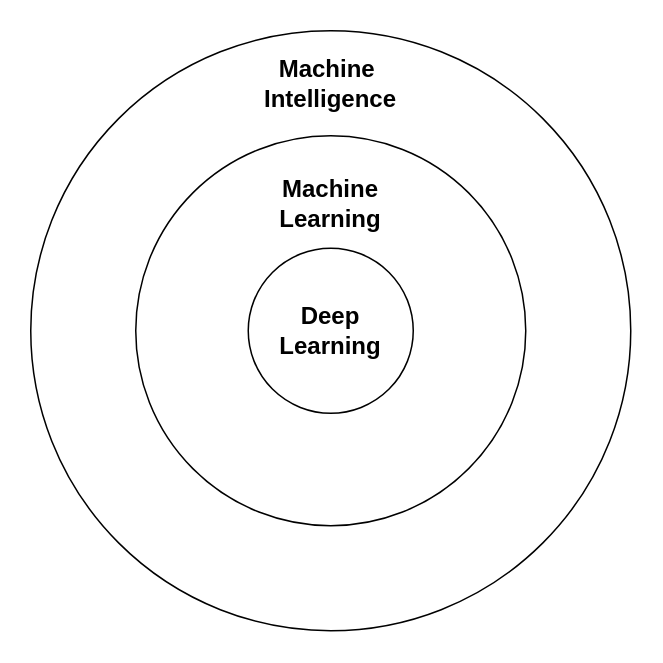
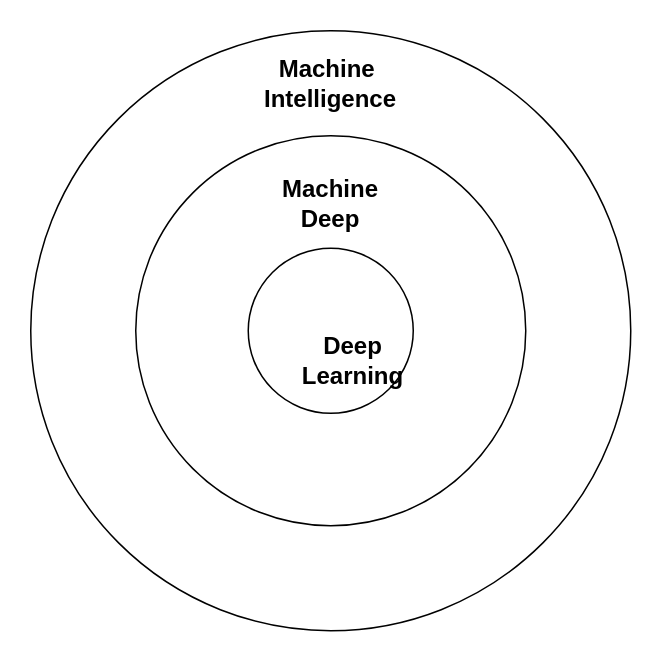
(331, 203) -> (331, 203)
(331, 331) -> (353, 361)
